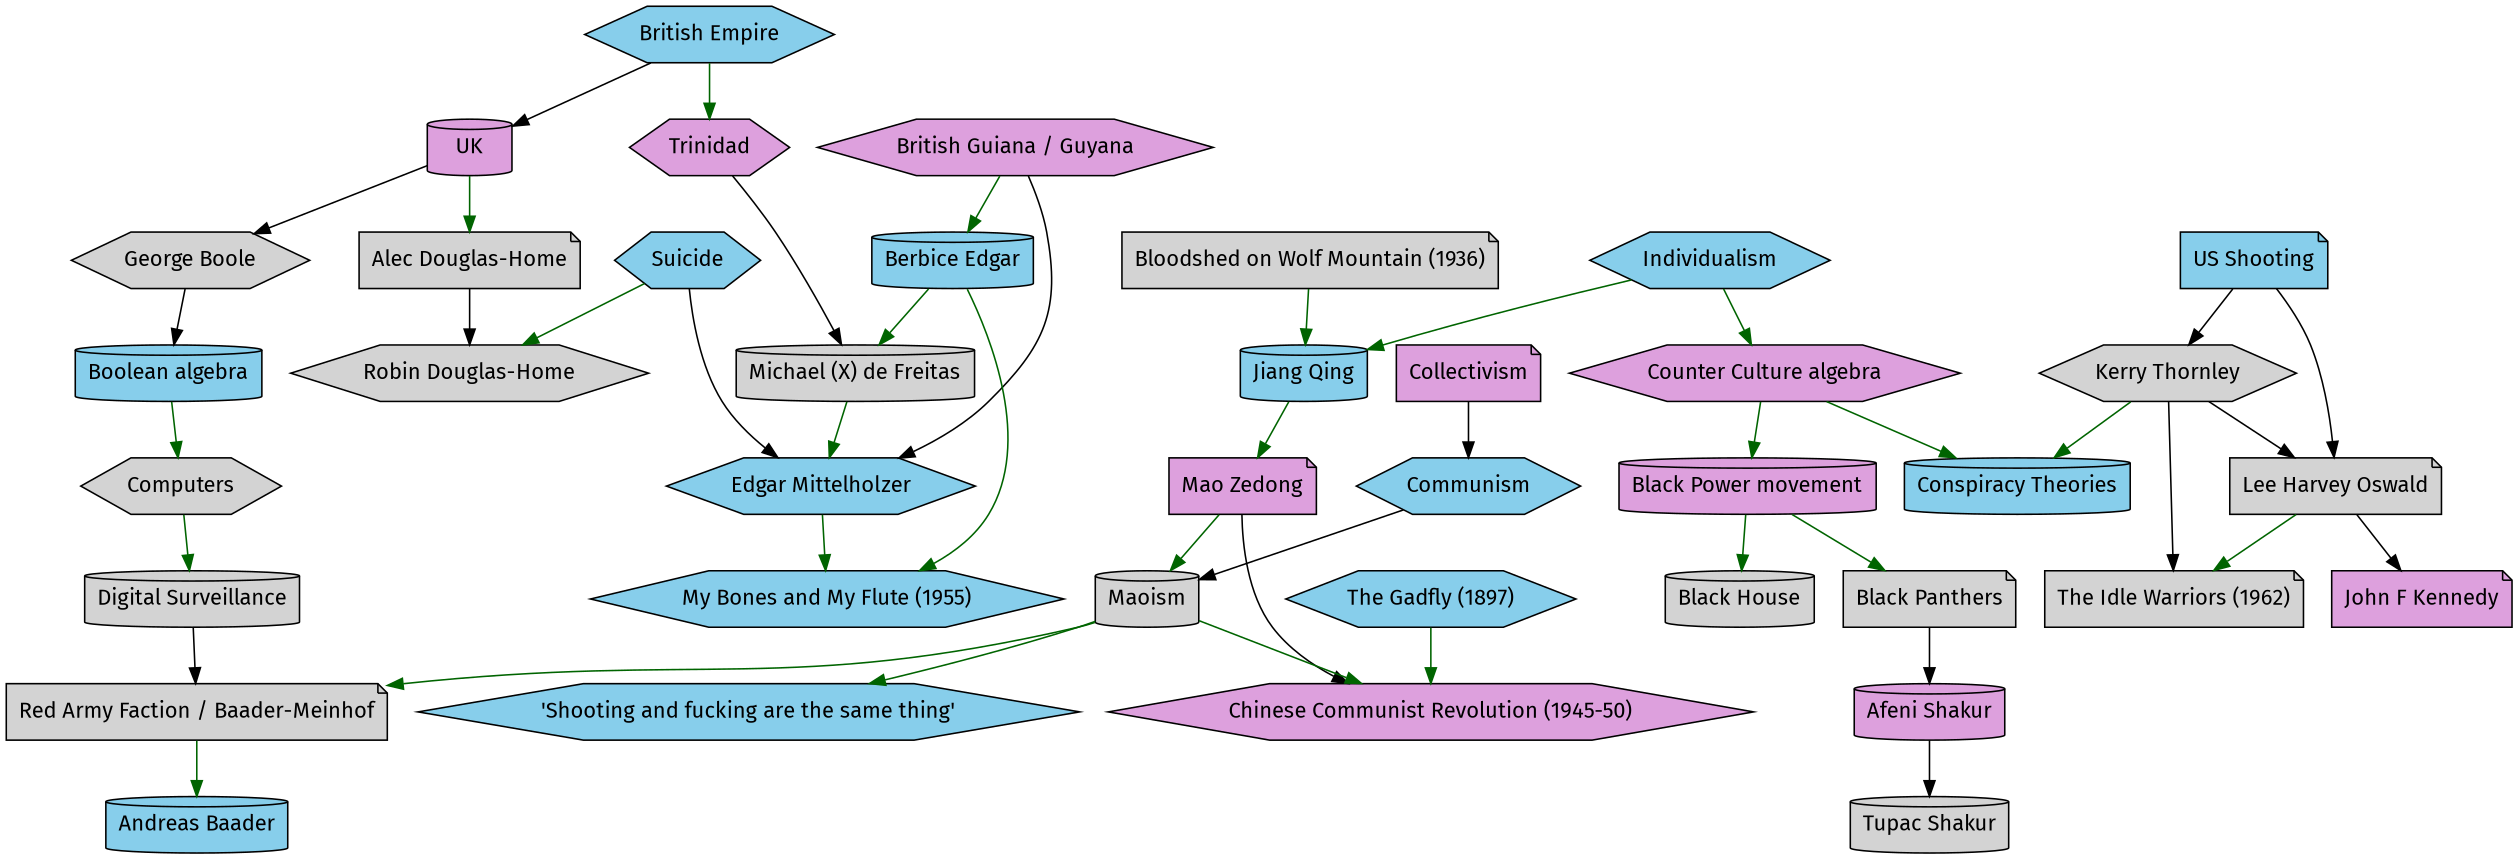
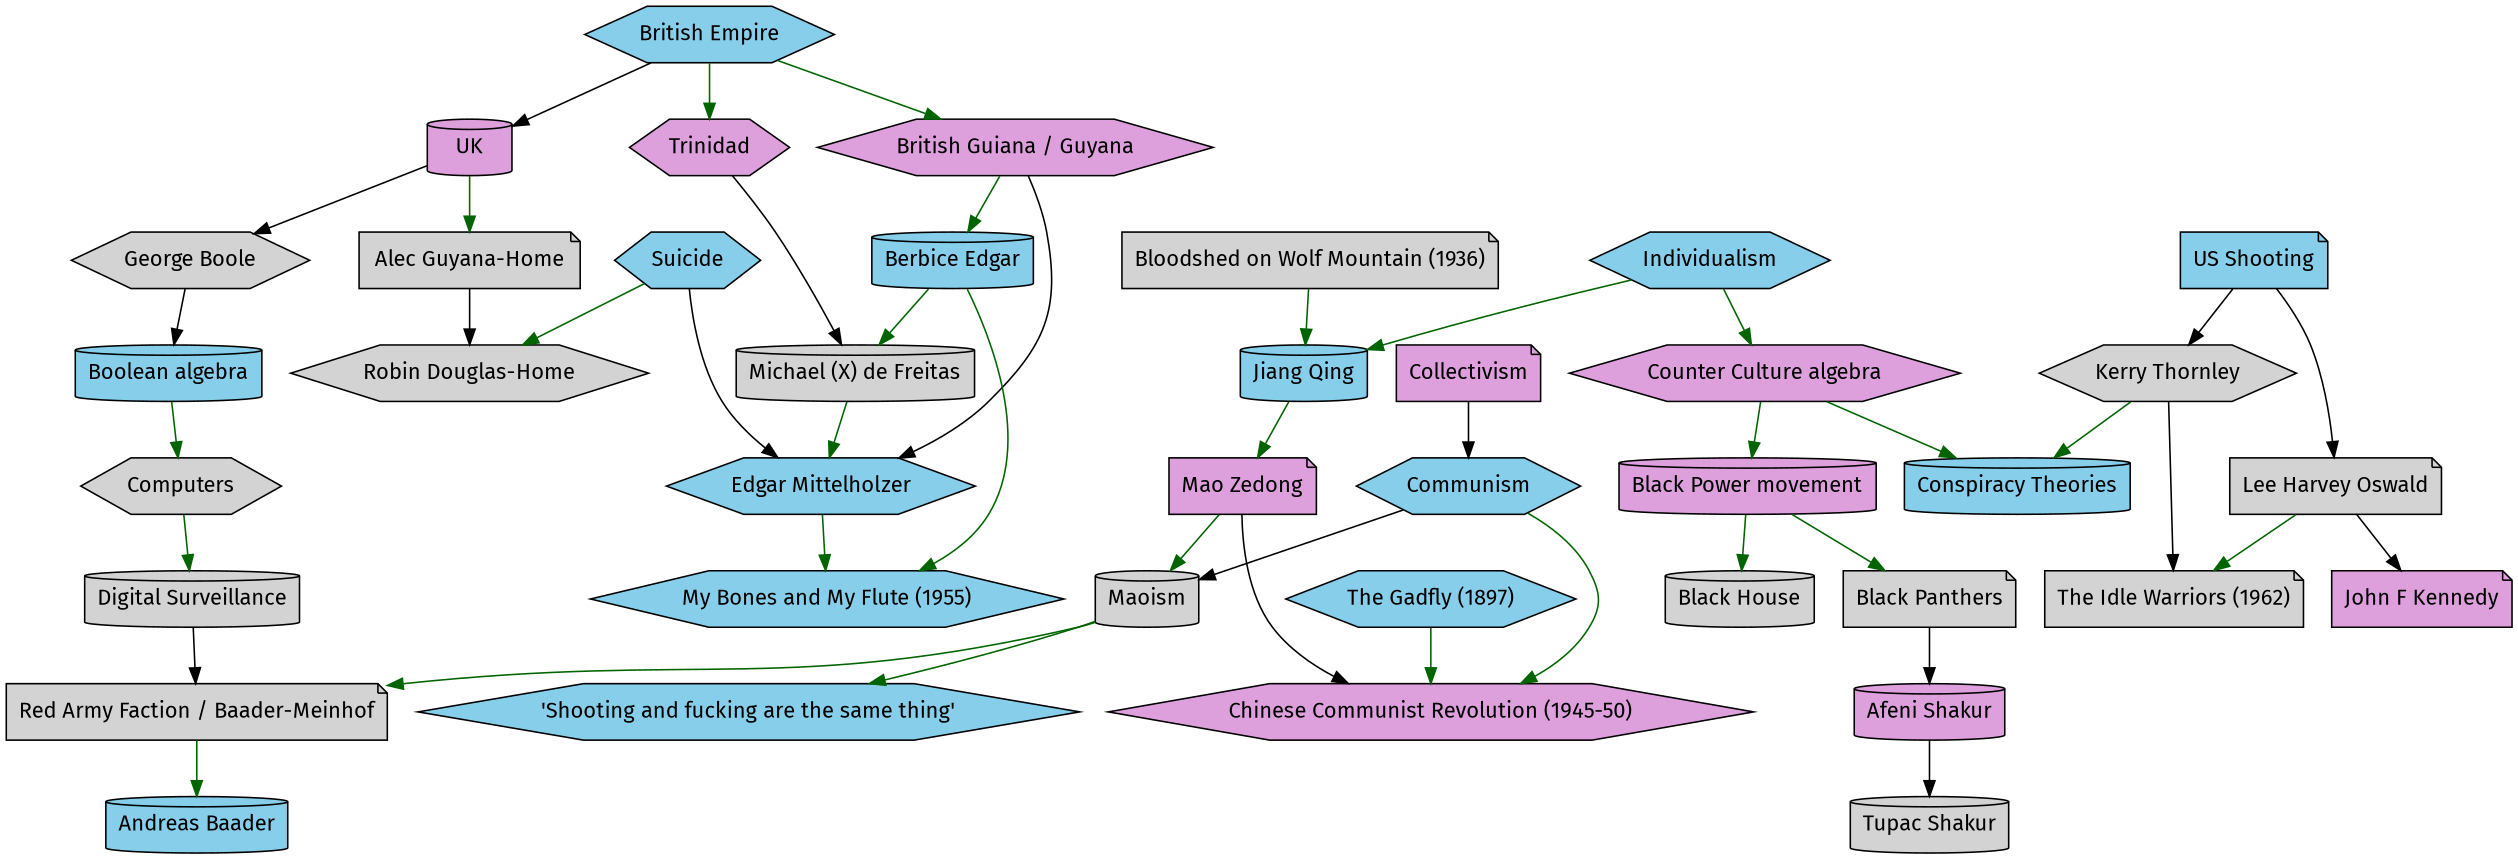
none -> (852, 87)
(470, 260) -> (470, 260)
(2245, 425) -> none
(1273, 649) -> (1598, 593)
